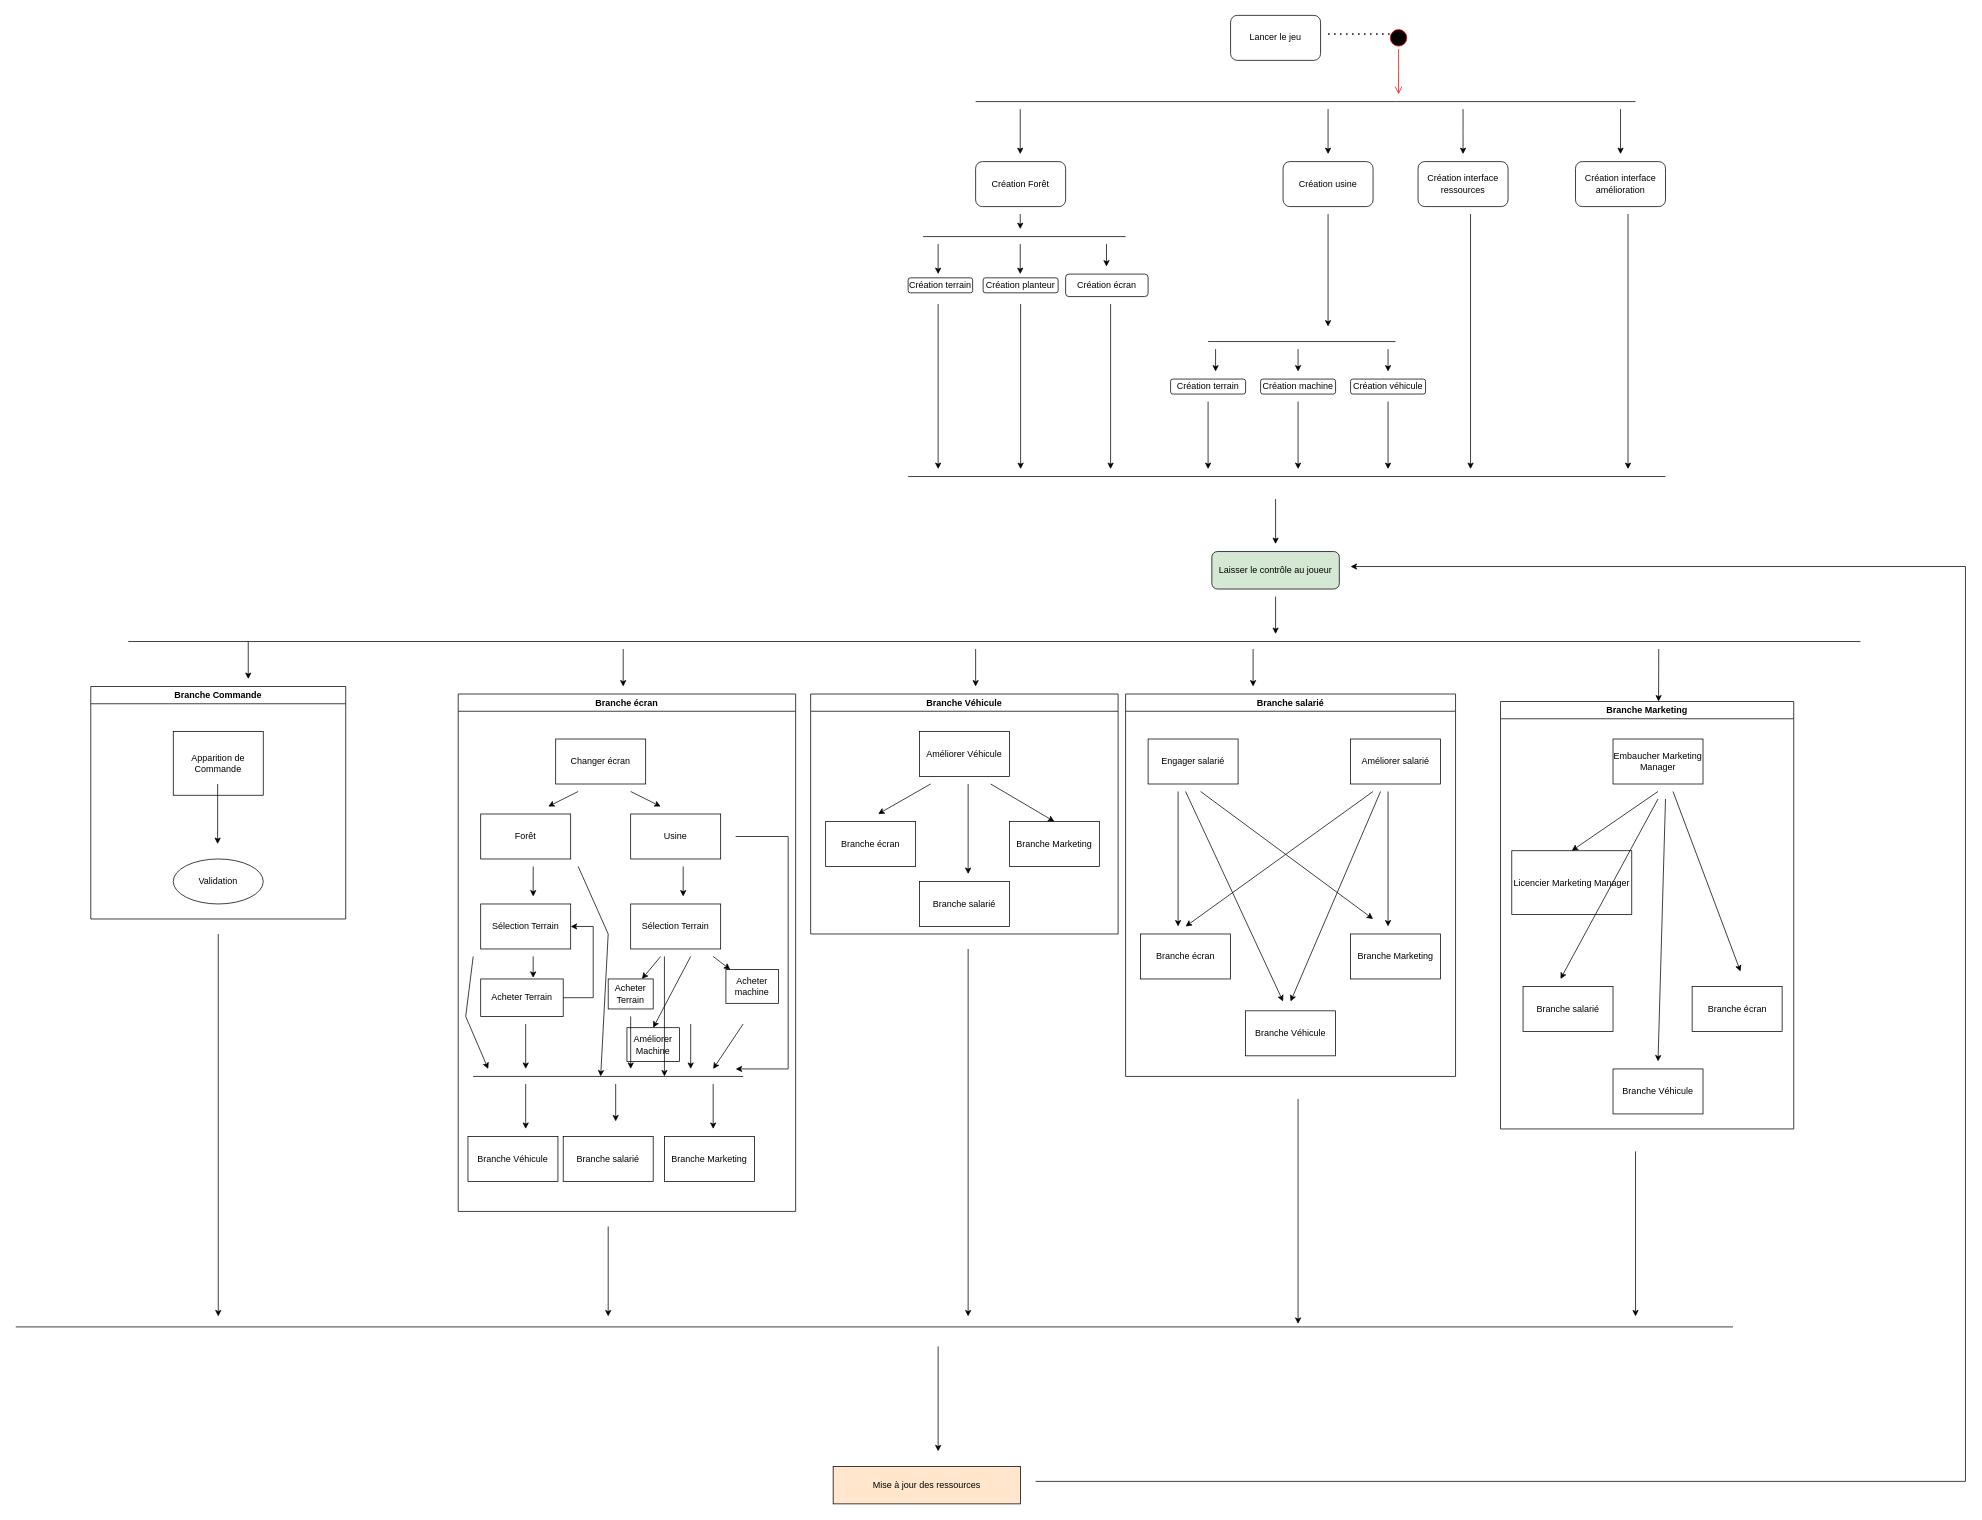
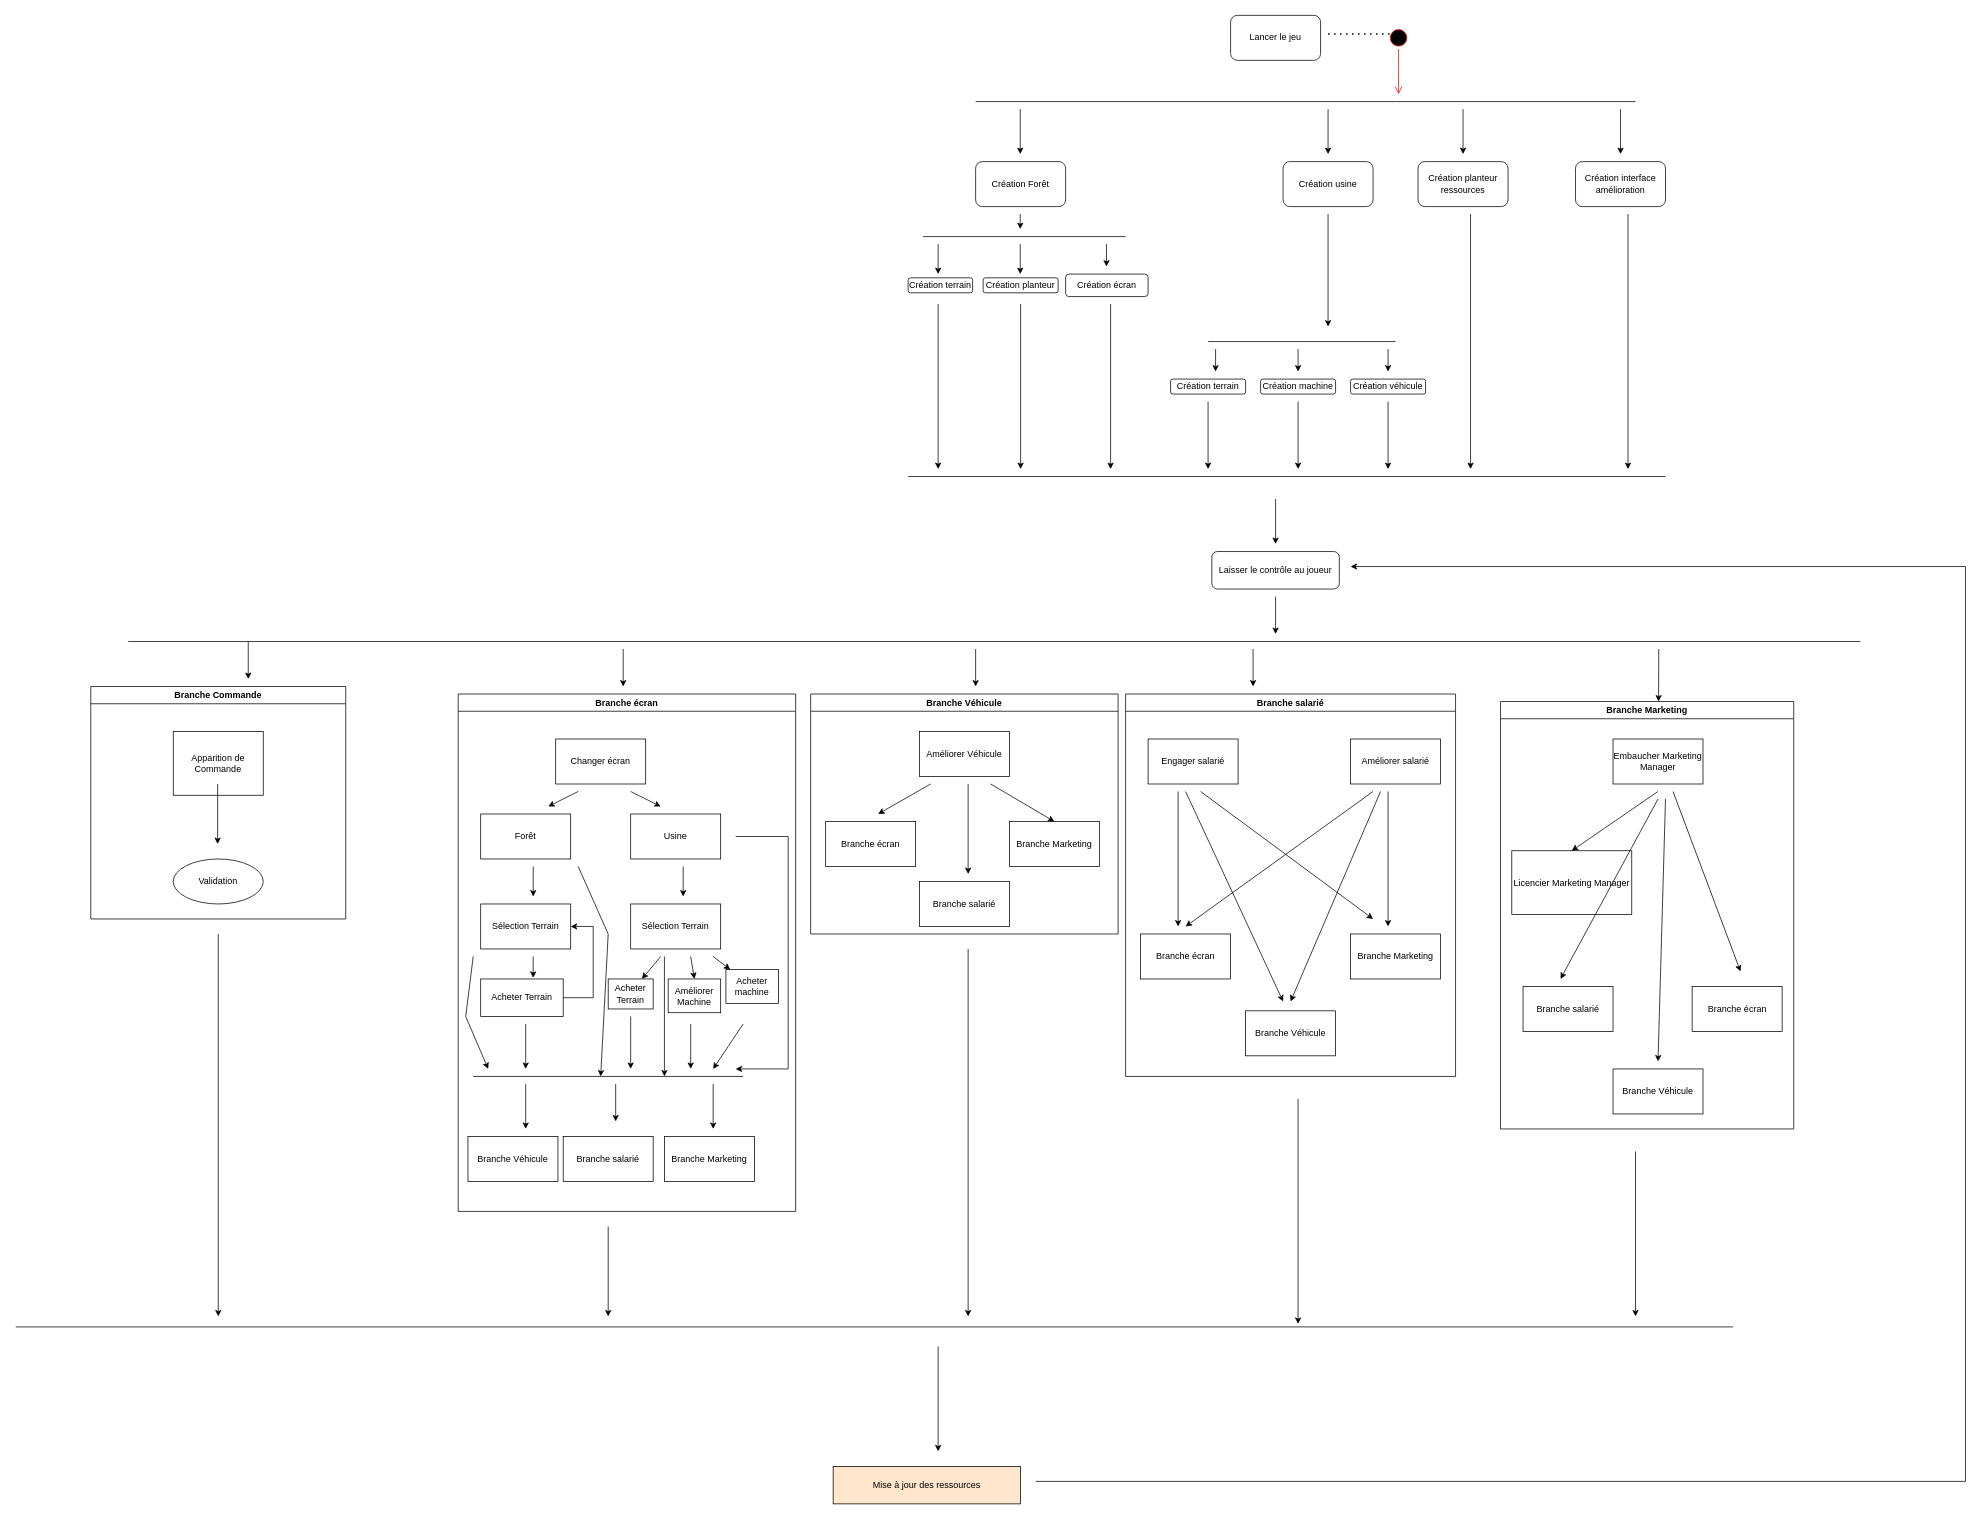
(1463, 184) -> (1463, 184)
(1275, 570) -> (1275, 570)
(653, 1045) -> (694, 996)
